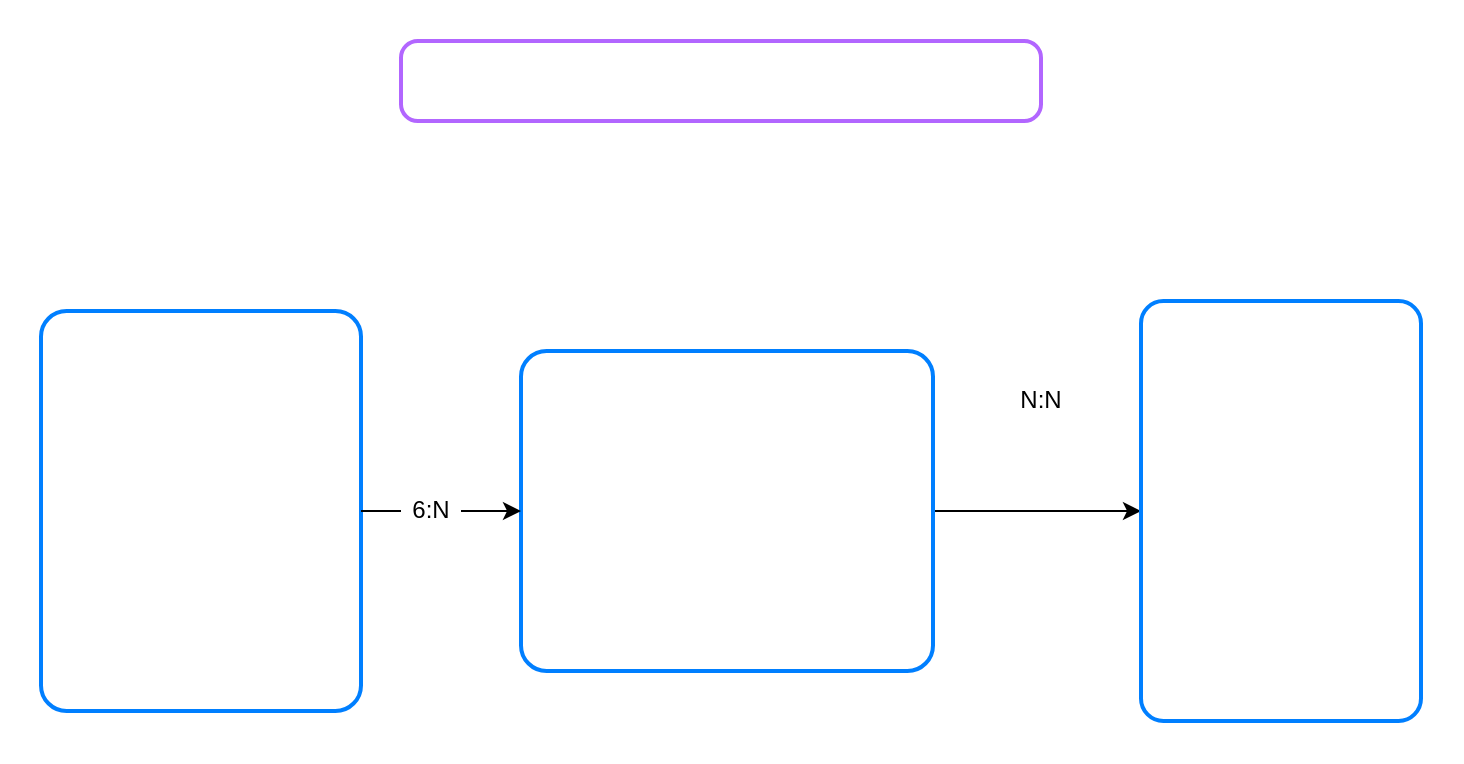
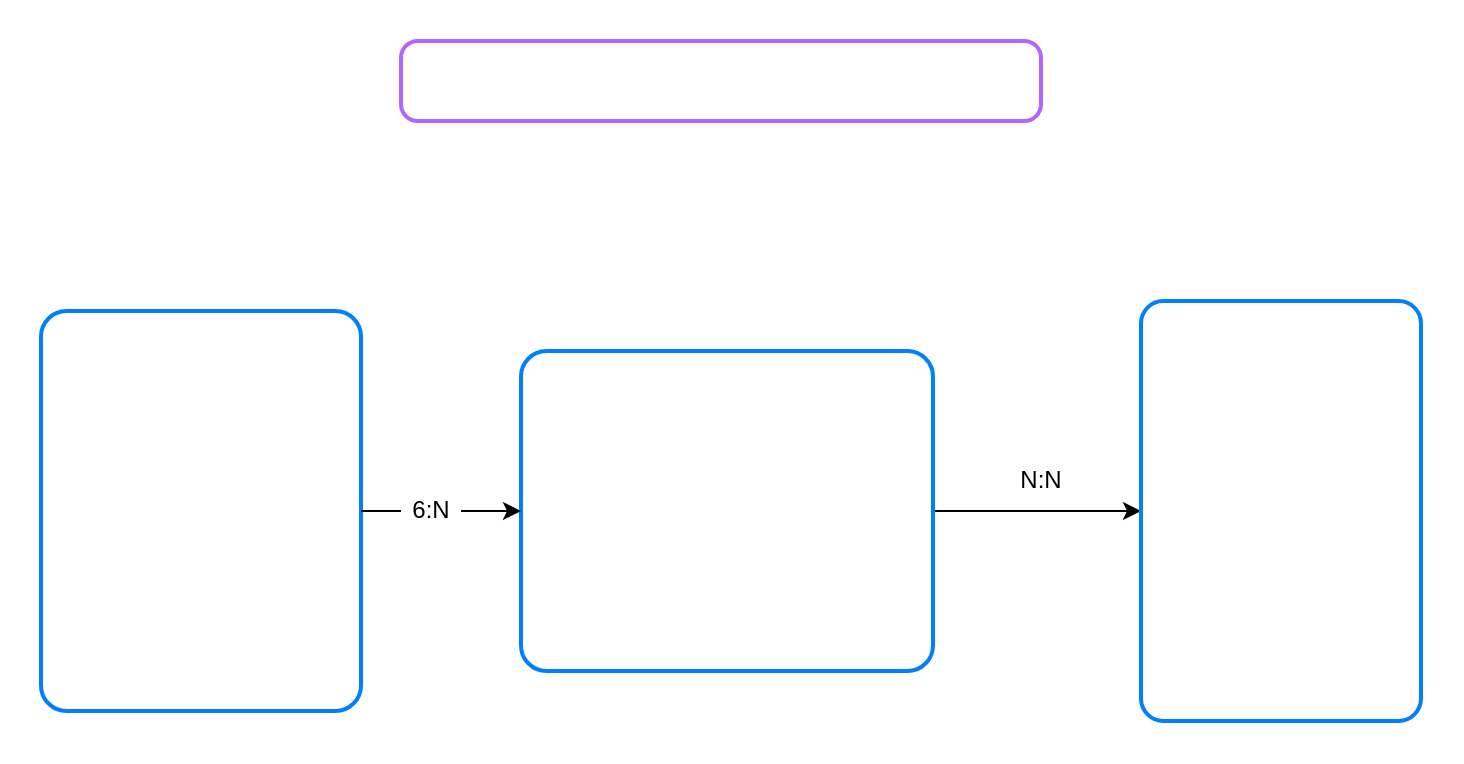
(1041, 401) -> (1041, 481)
